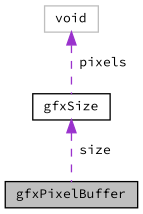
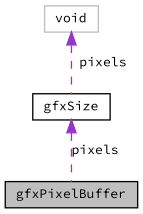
(92, 151) -> (92, 151)
